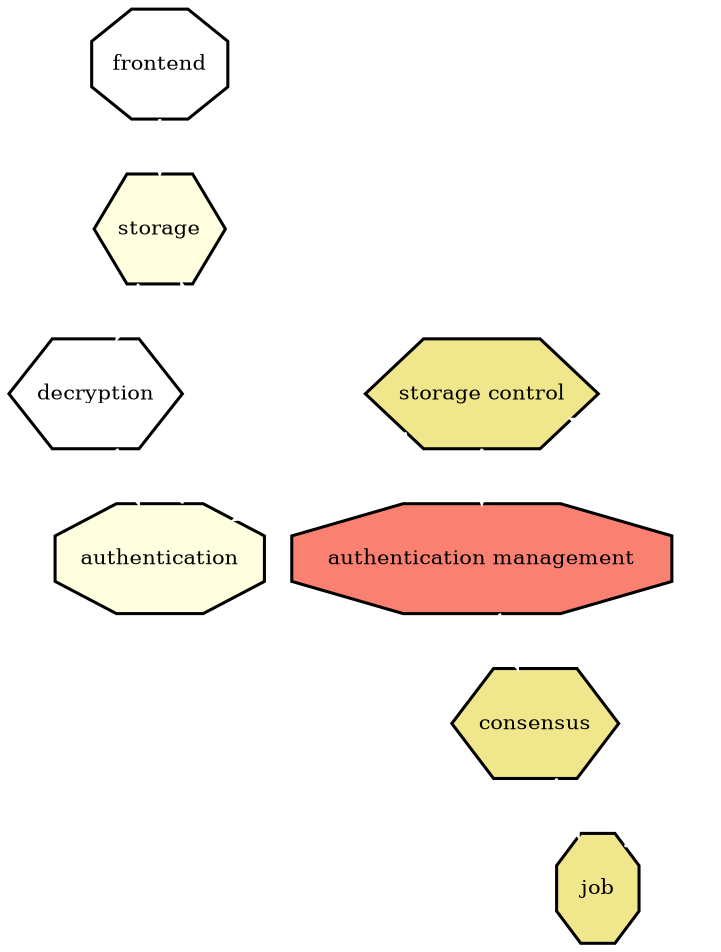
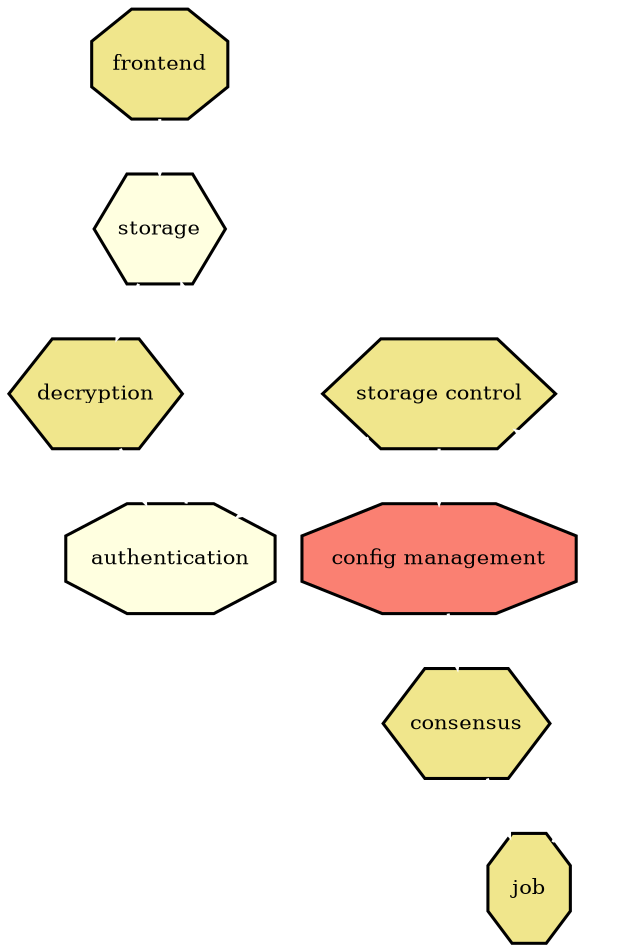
(160, 64) -> (160, 64)
(96, 394) -> (96, 394)
(482, 559) -> (439, 559)
